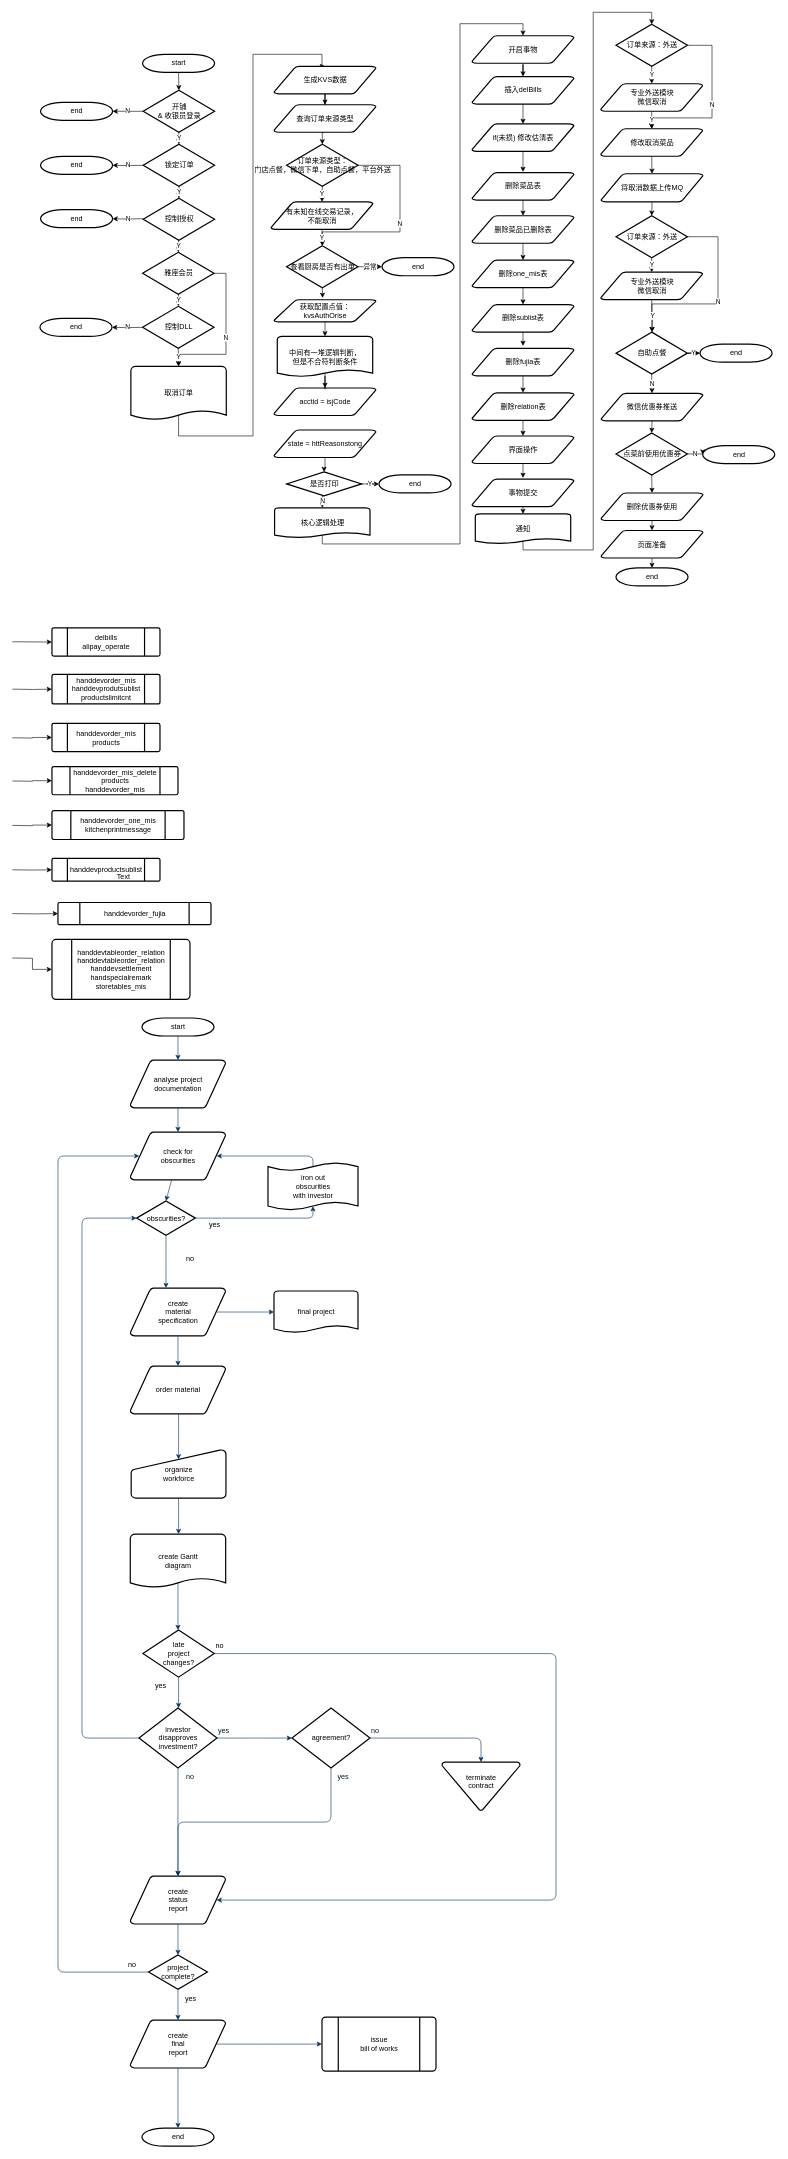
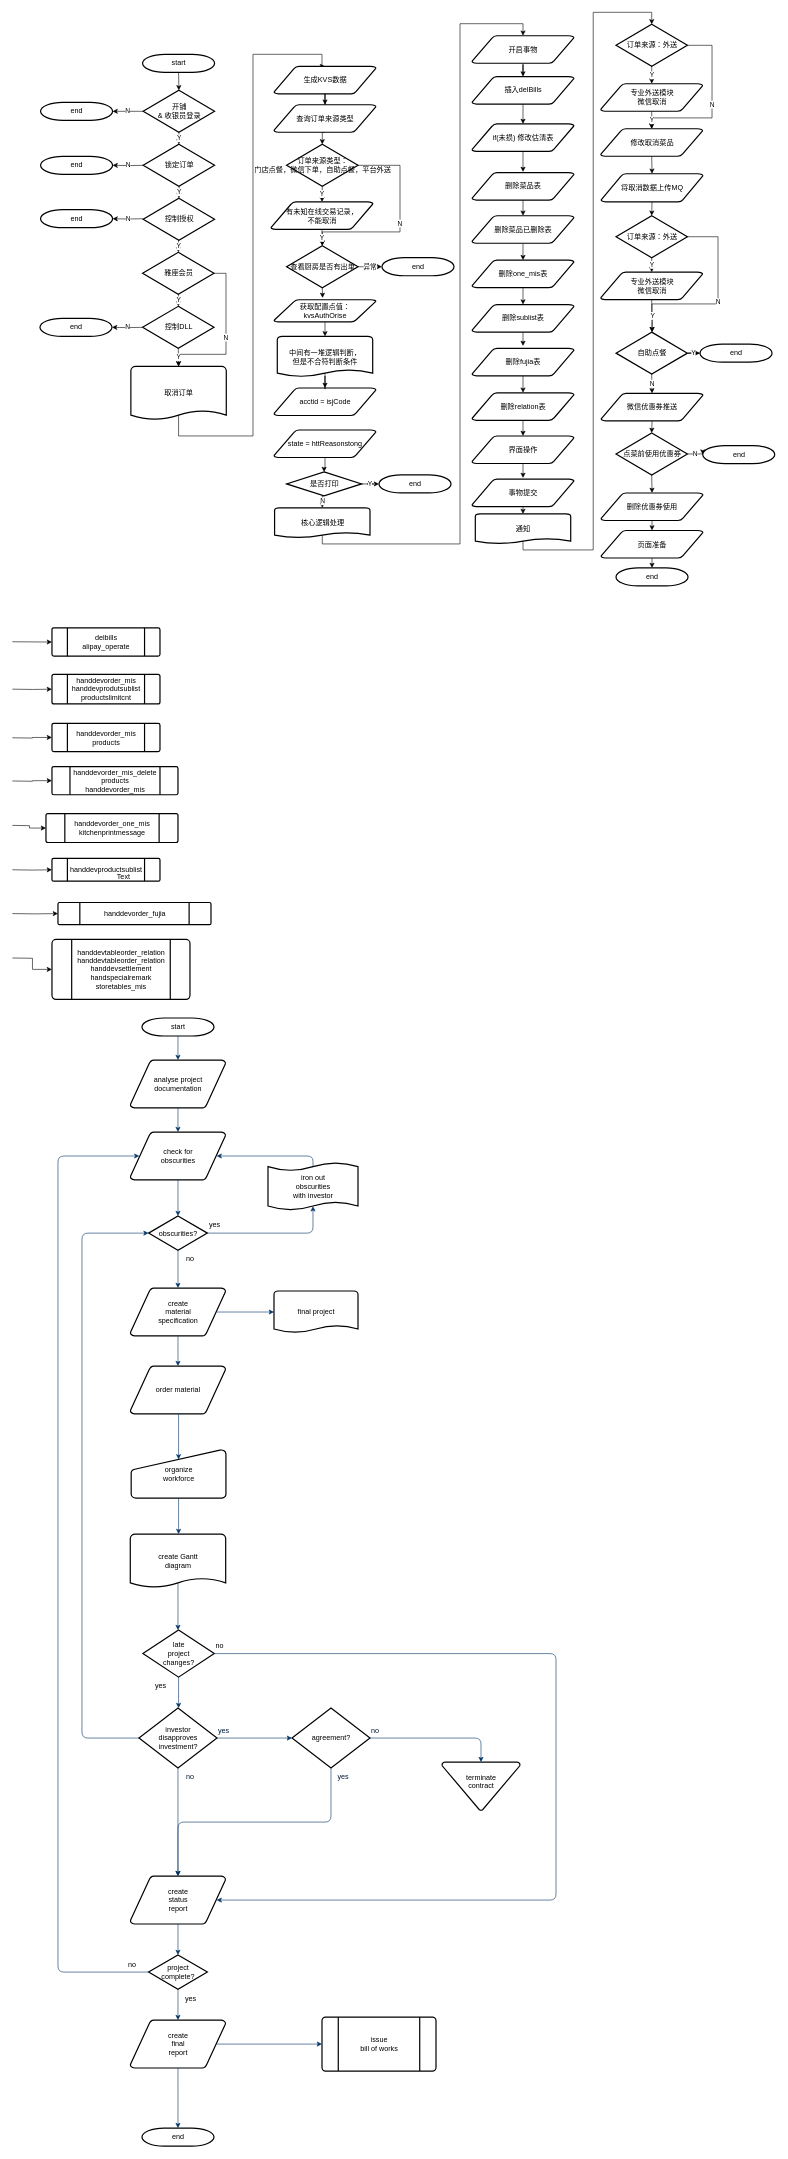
(118, 825) -> (112, 828)
(166, 1218) -> (178, 1233)
